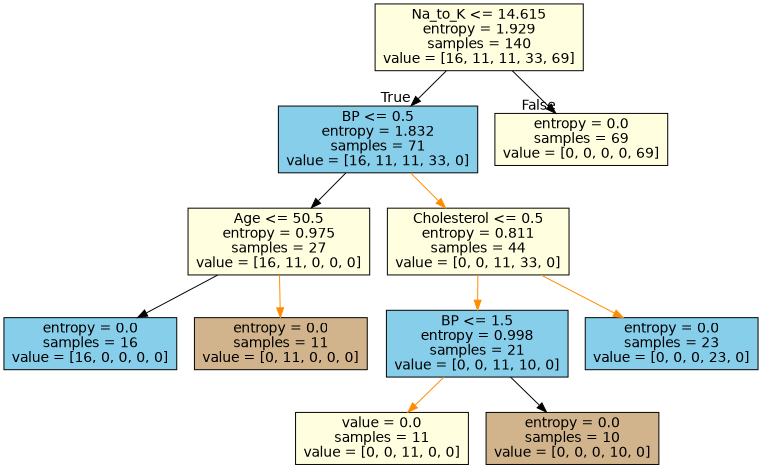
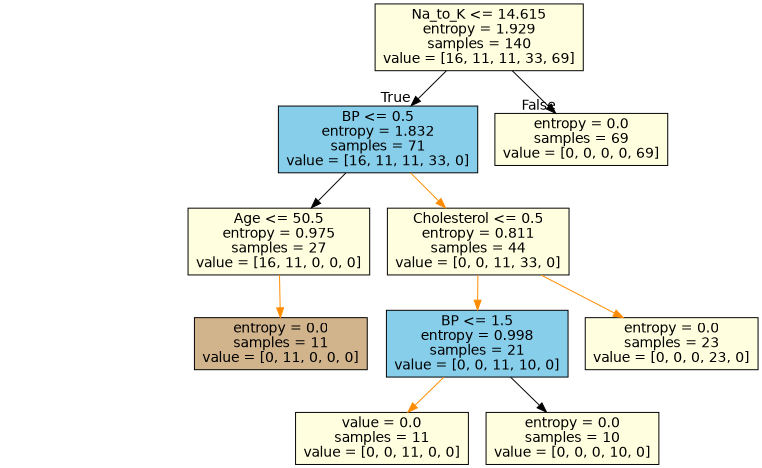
(90, 344) -> none
(672, 344) -> (672, 344)
(572, 438) -> (572, 438)
